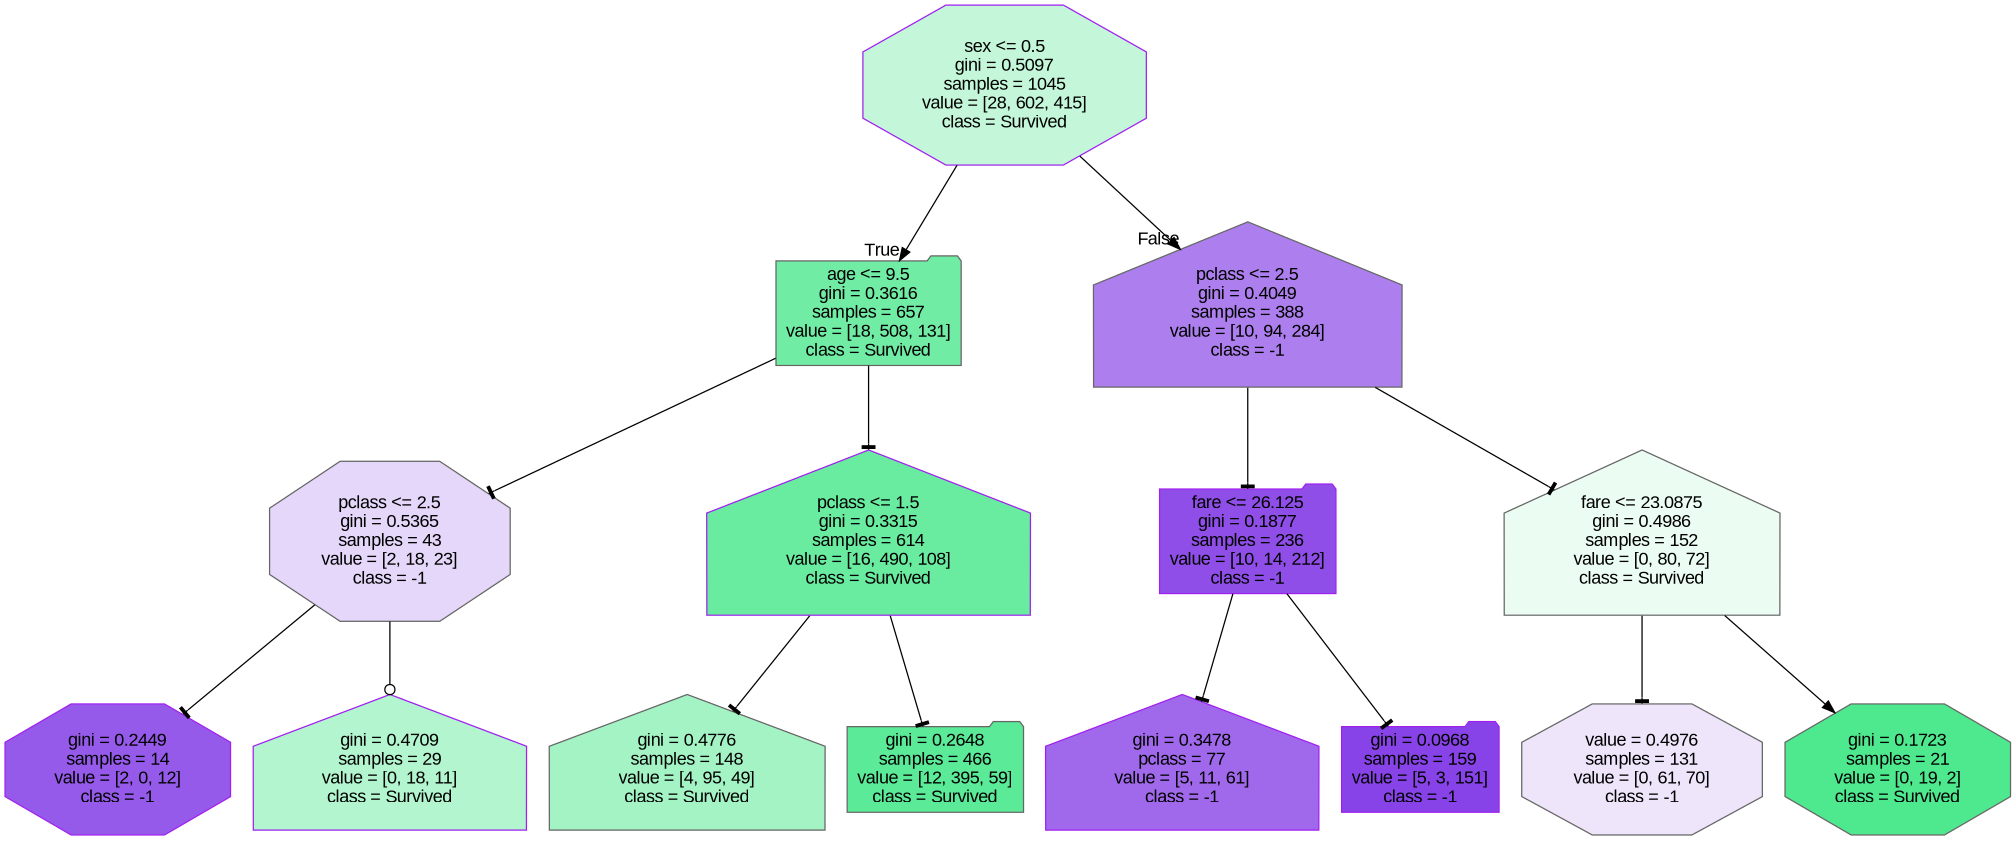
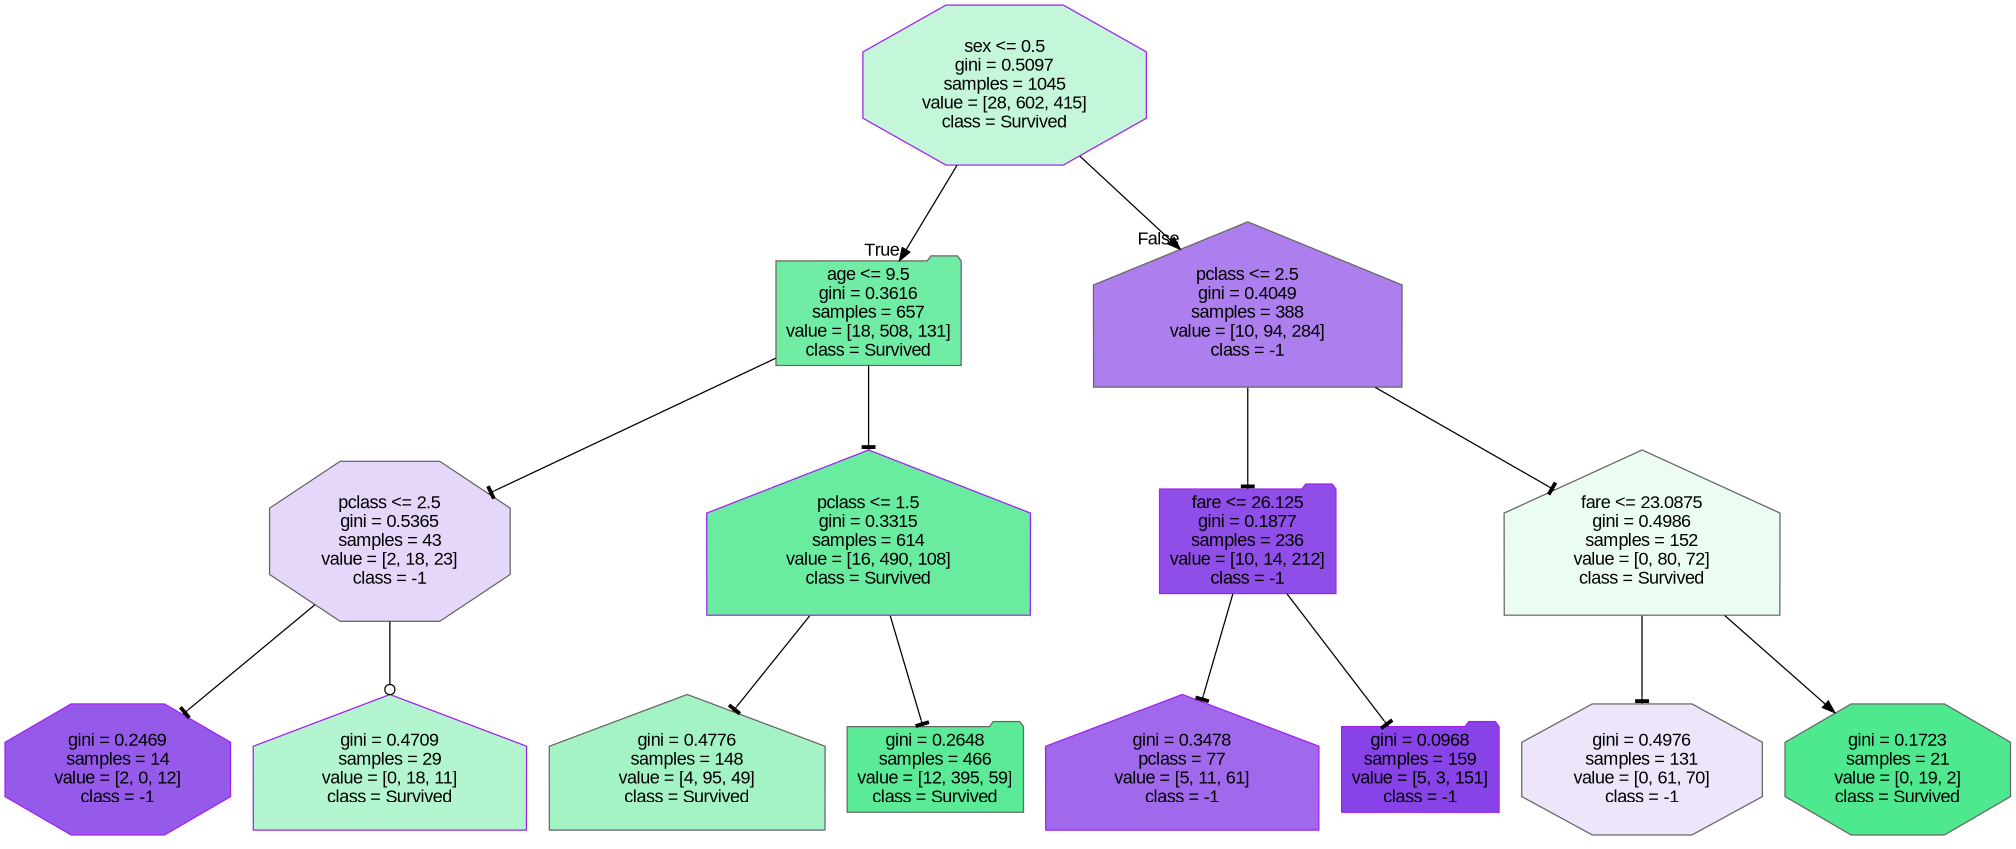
(118, 769) -> (118, 769)
(1642, 769) -> (1642, 769)
